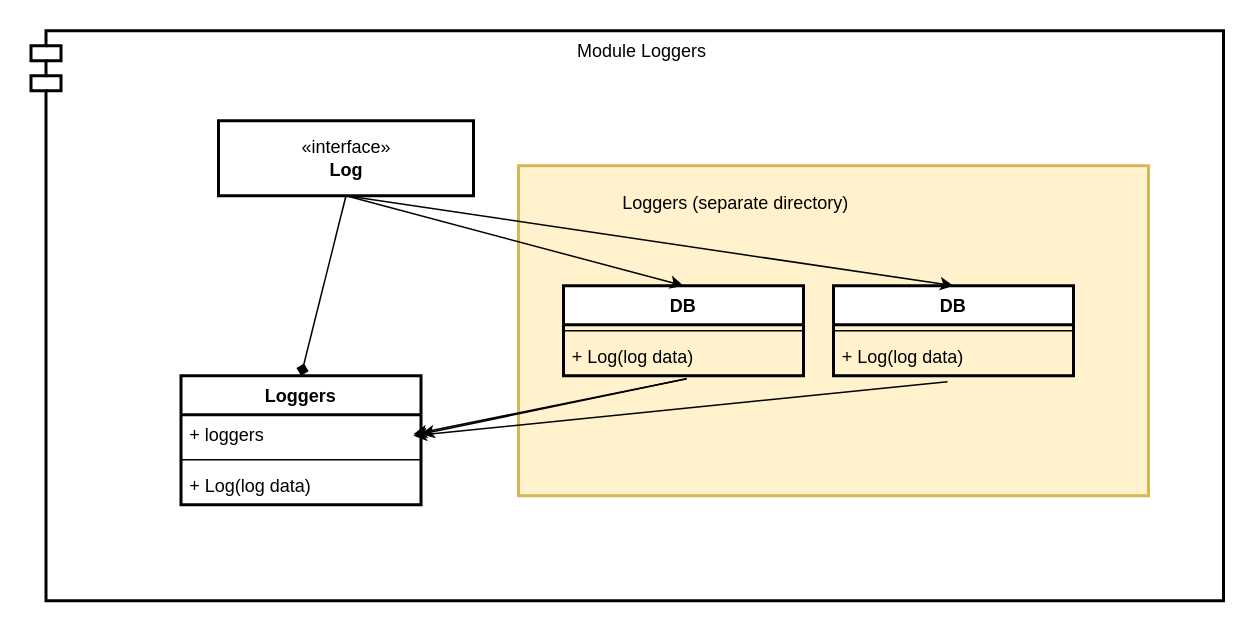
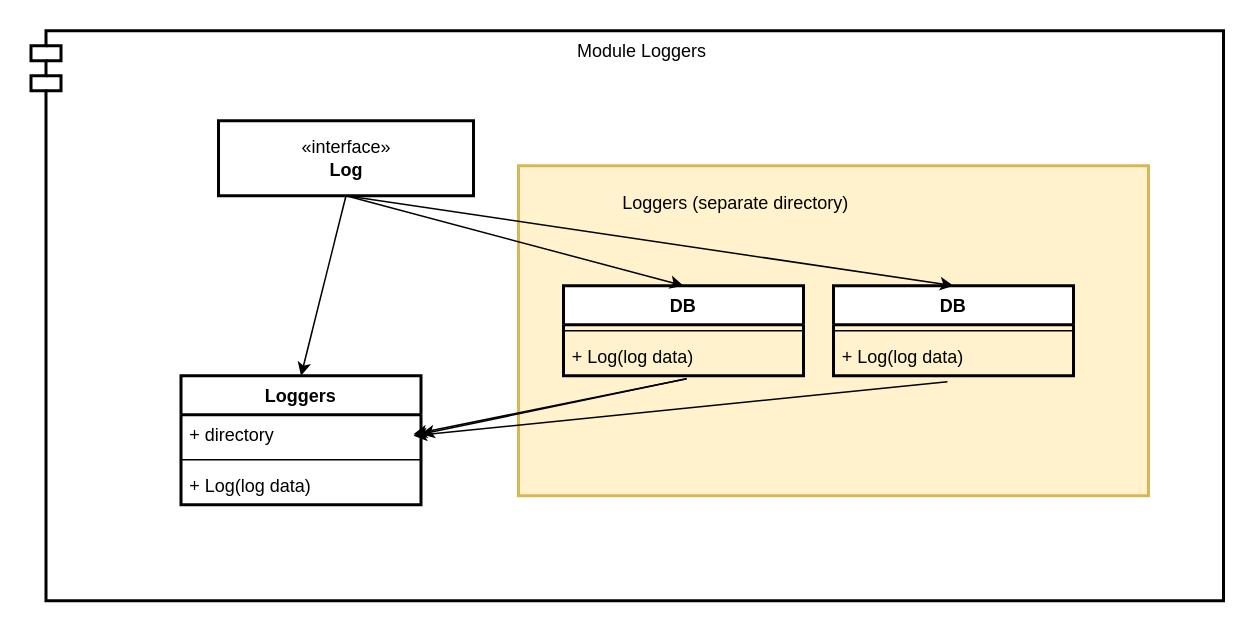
(304, 364) -> (304, 365)
(230, 435) -> (240, 435)
